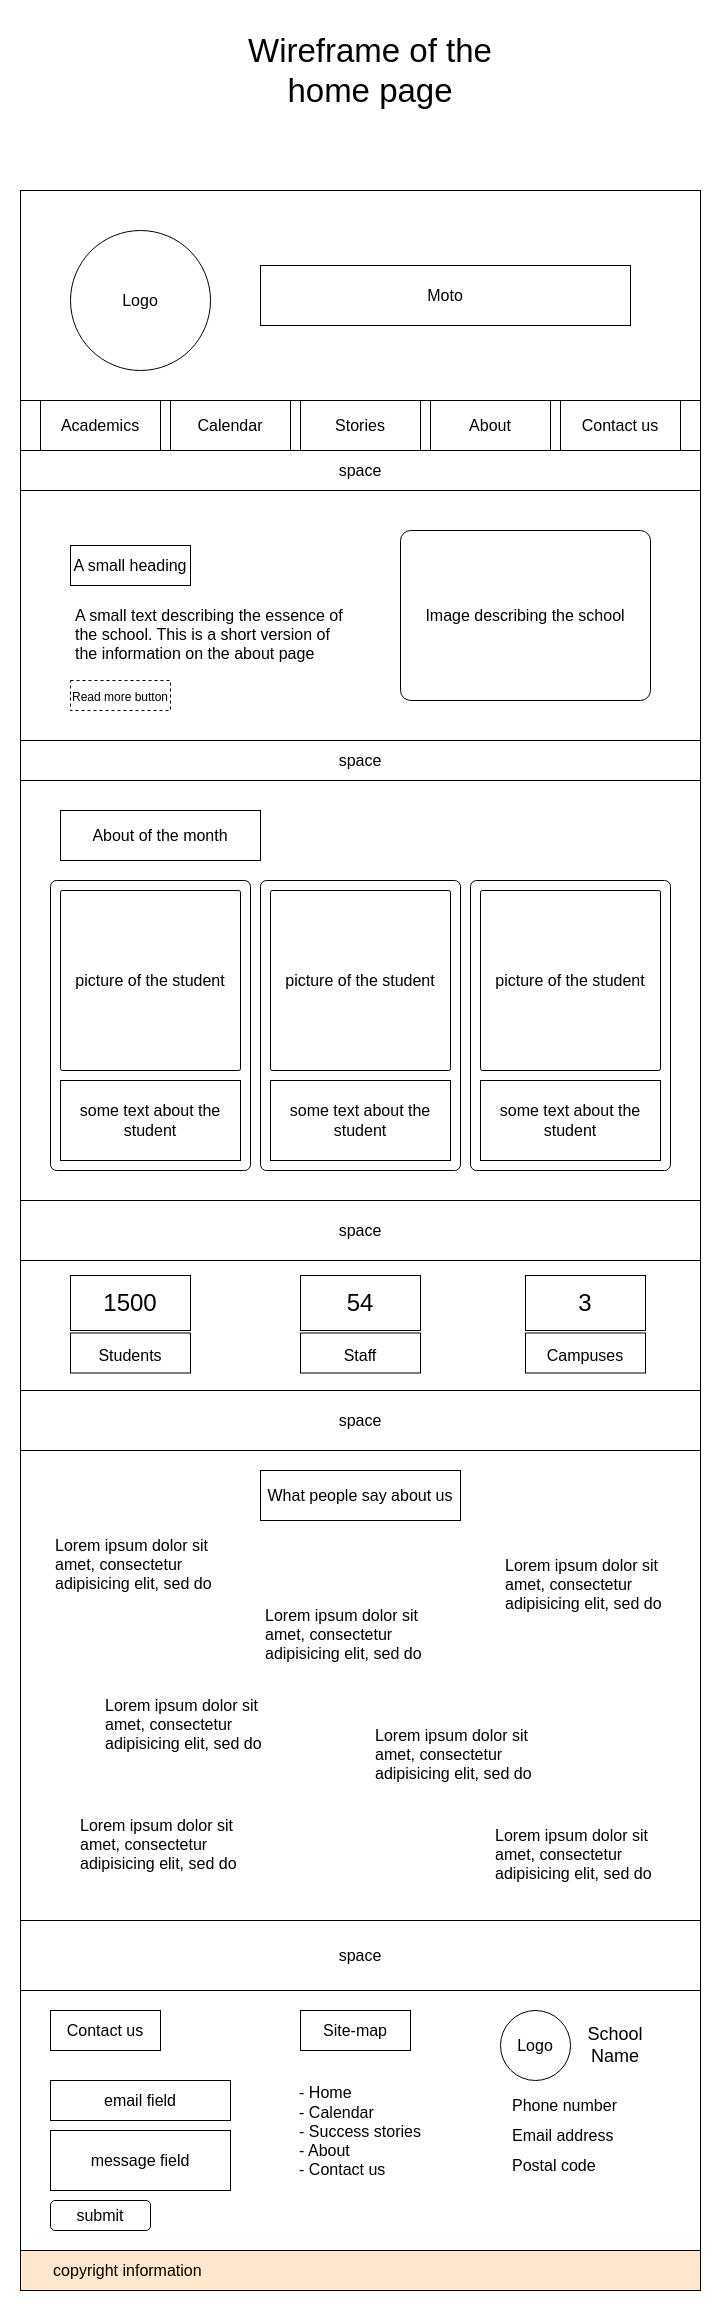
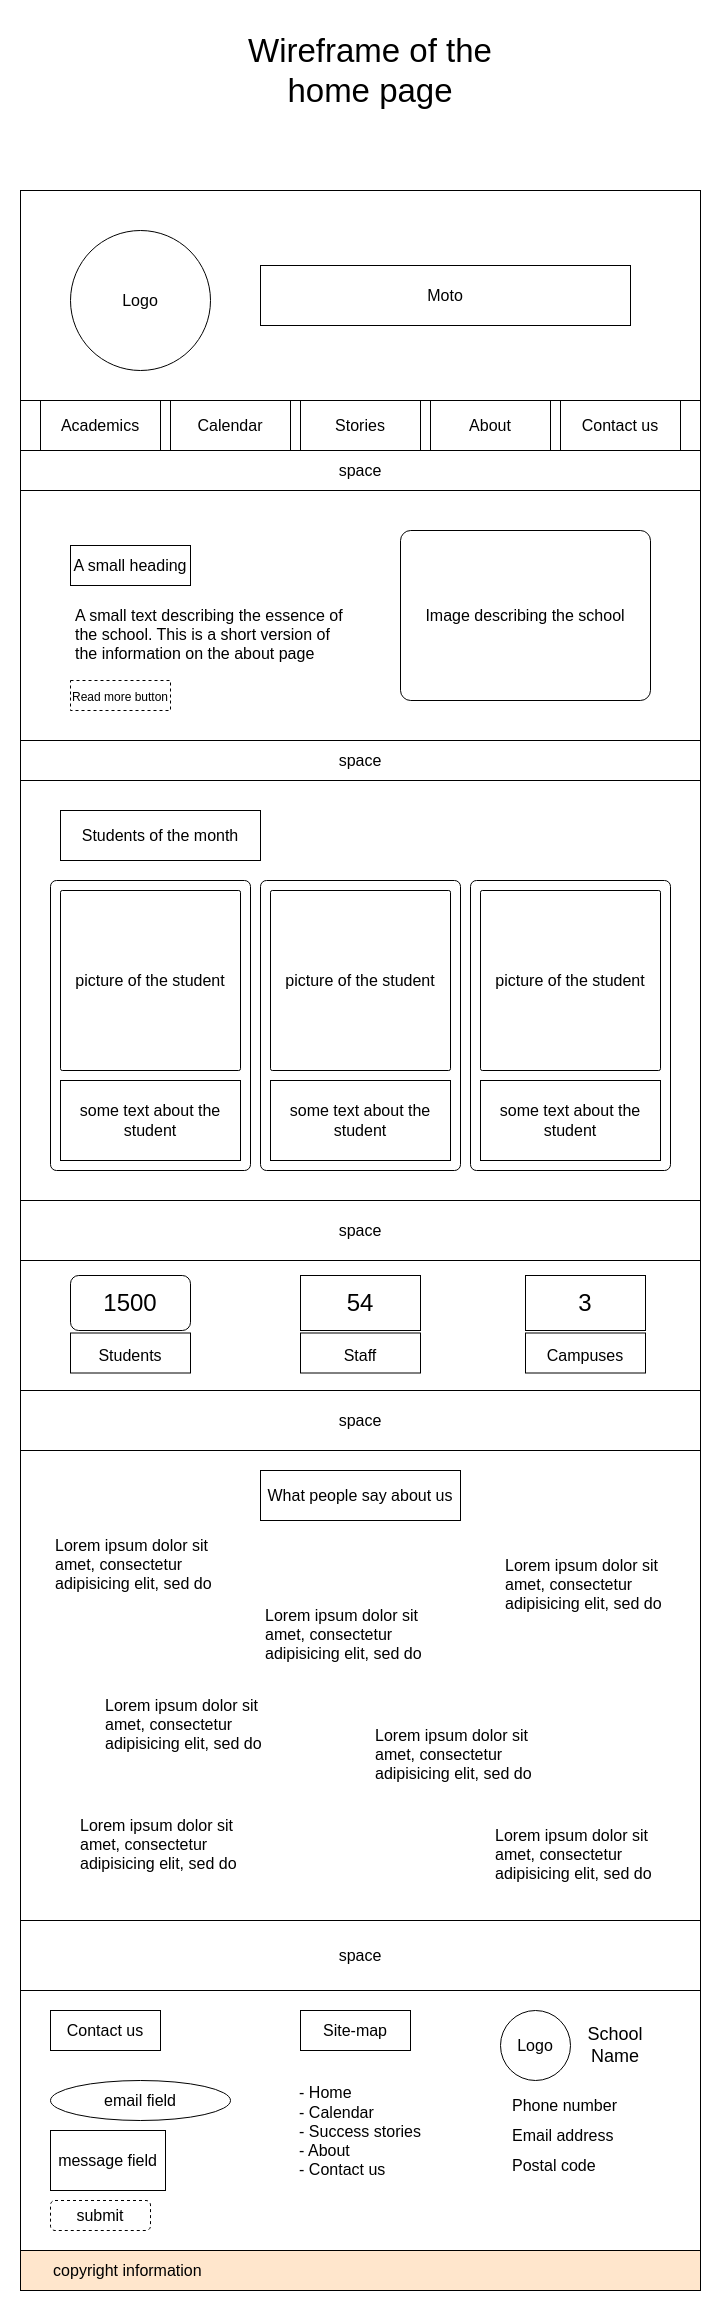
(161, 836) -> (161, 836)
(131, 1303) -> (131, 1303)
(141, 2101) -> (141, 2101)
(141, 2161) -> (108, 2161)
(101, 2216) -> (101, 2216)
